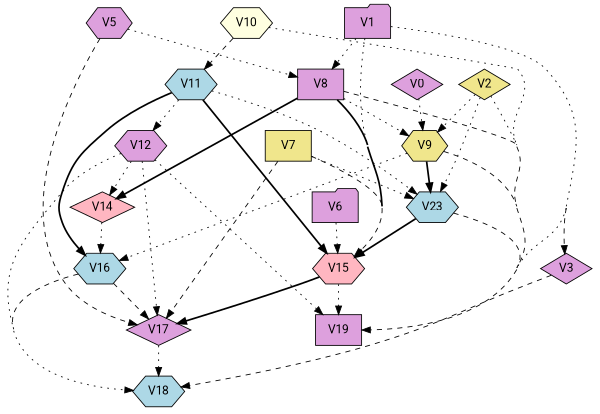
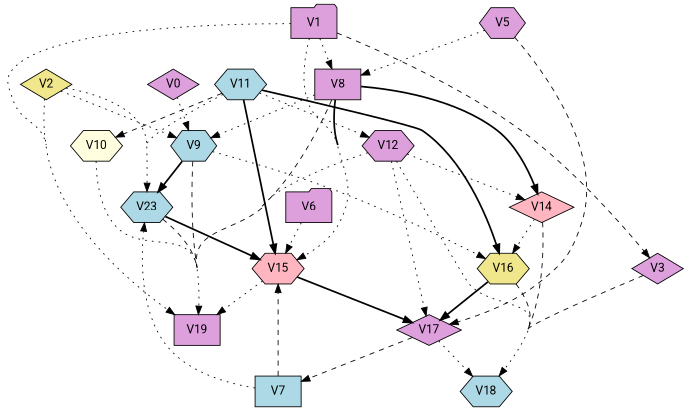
(222, 50) -> (173, 114)
(288, 146) -> (278, 391)
(425, 146) -> (194, 146)
(225, 236) -> (361, 358)
(100, 269) -> (503, 269)
none -> (541, 274)
(128, 298) -> (468, 298)
